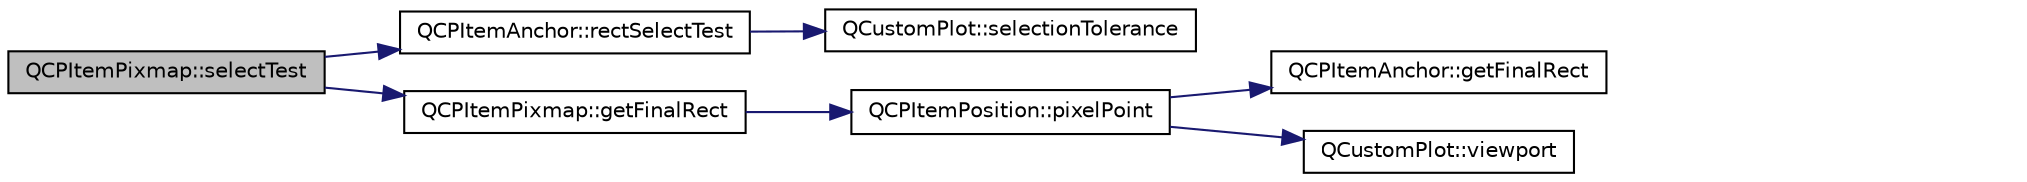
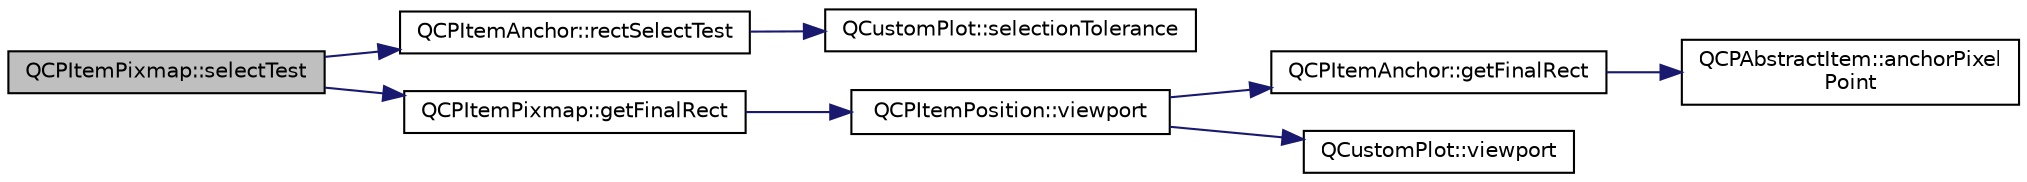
none -> (1850, 72)
(1011, 112) -> (1011, 112)
